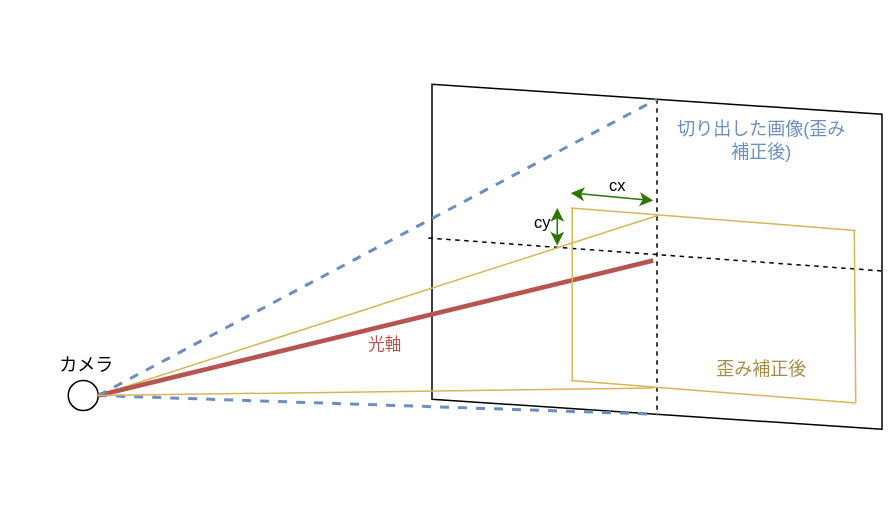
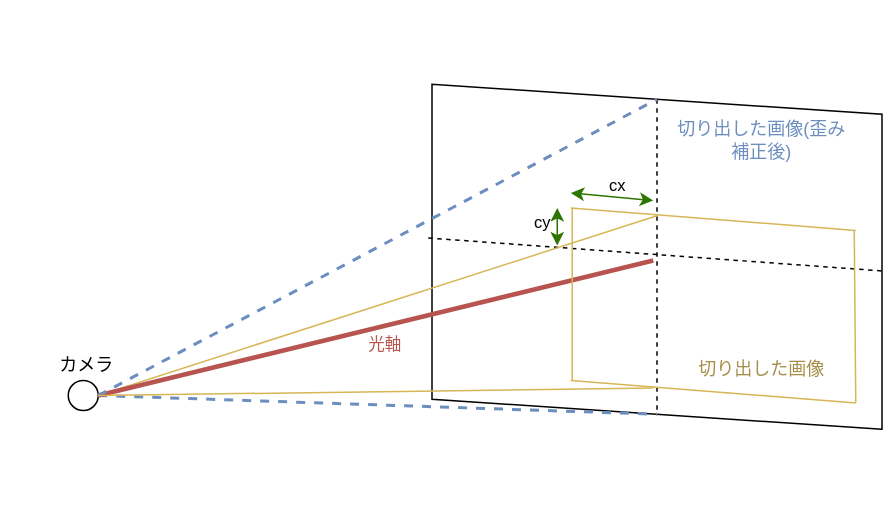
(762, 370) -> (762, 370)
